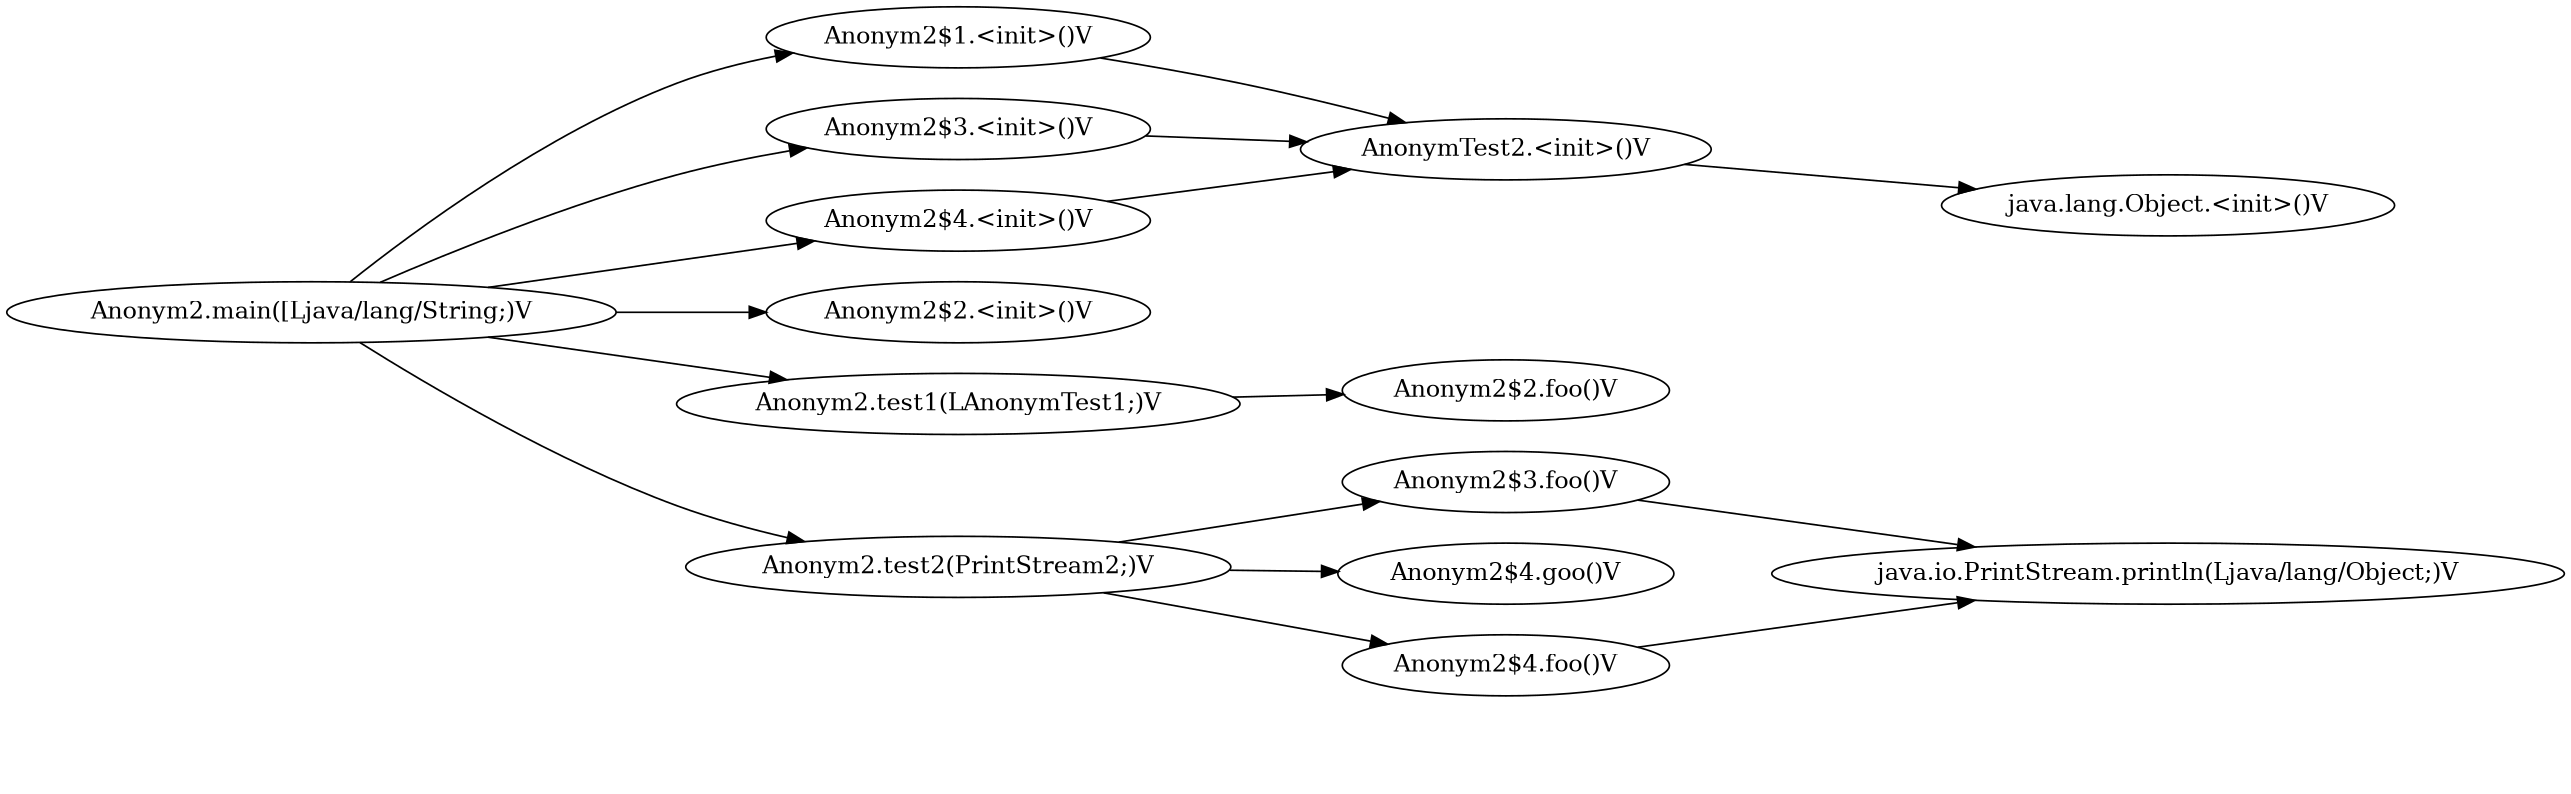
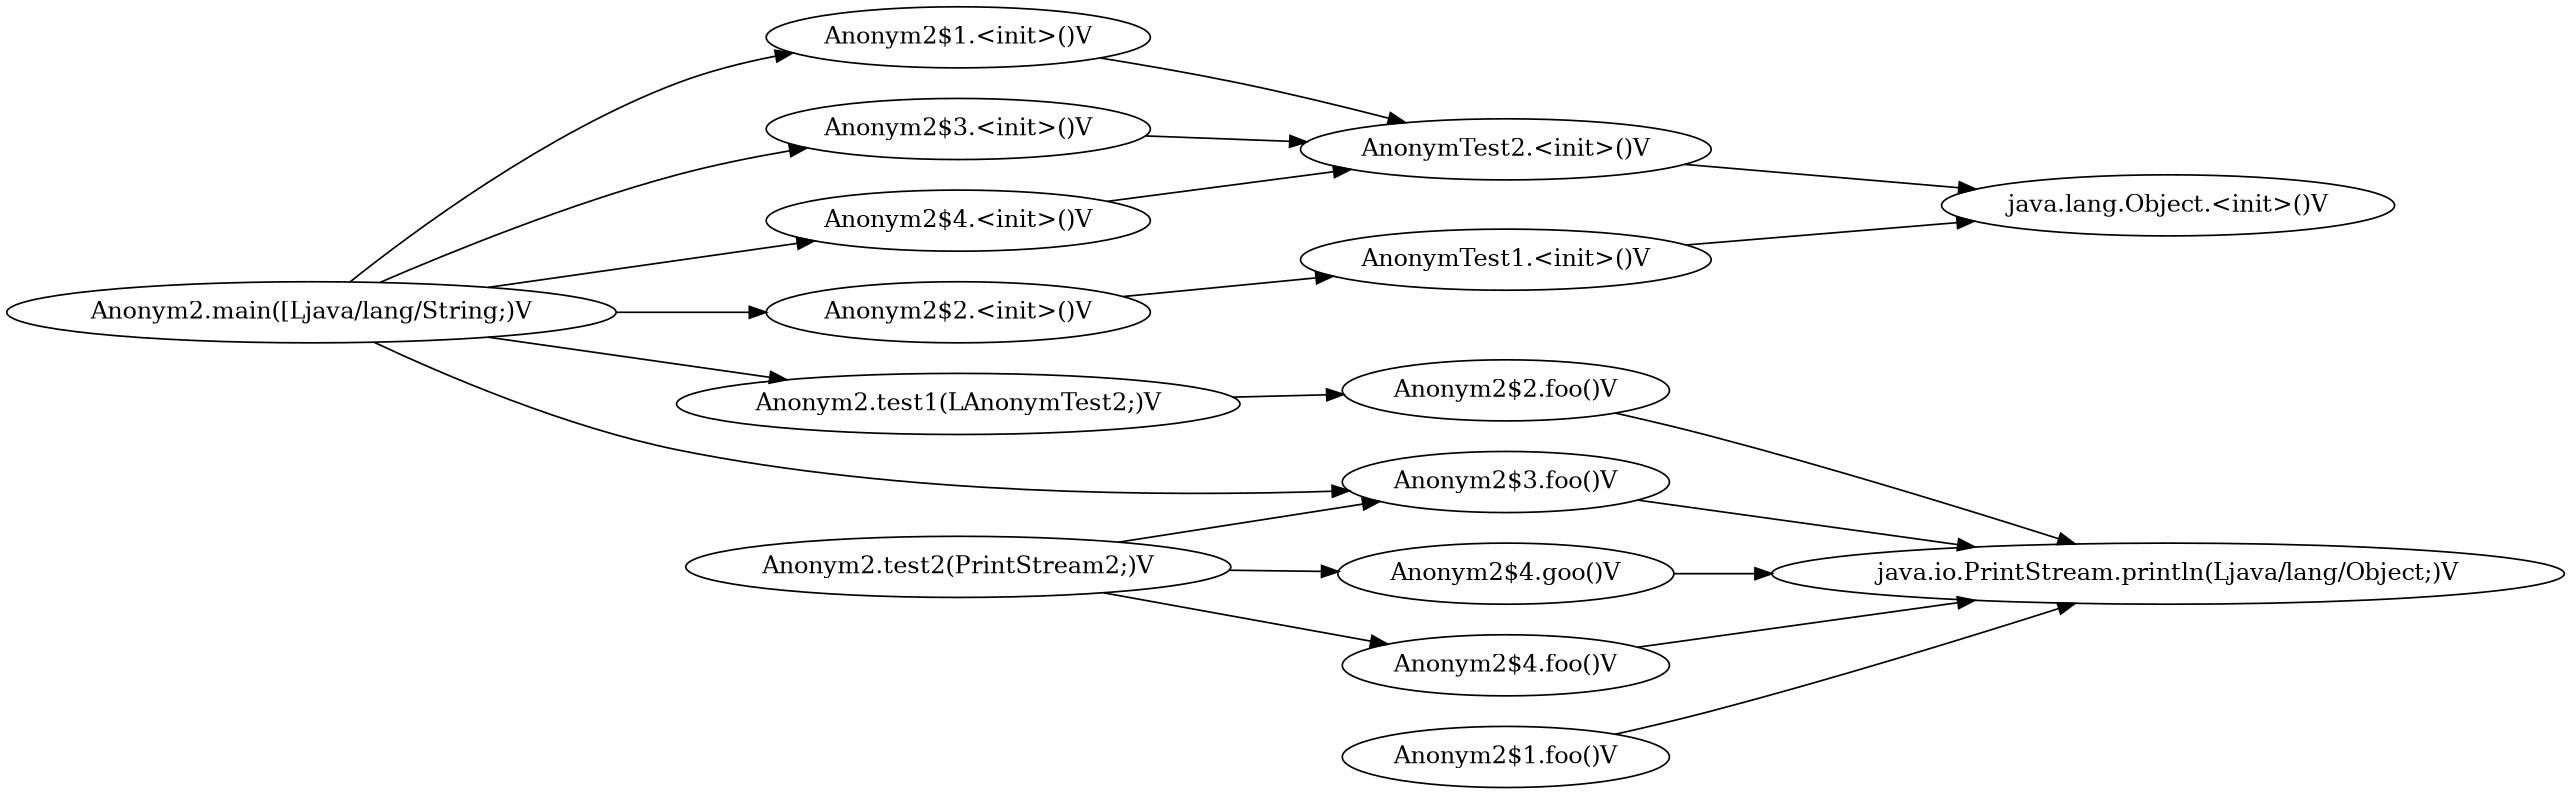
none -> (1506, 260)
(958, 404) -> (958, 404)
(566, 458) -> (843, 475)
none -> (1838, 471)
none -> (1714, 574)
none -> (1506, 757)
